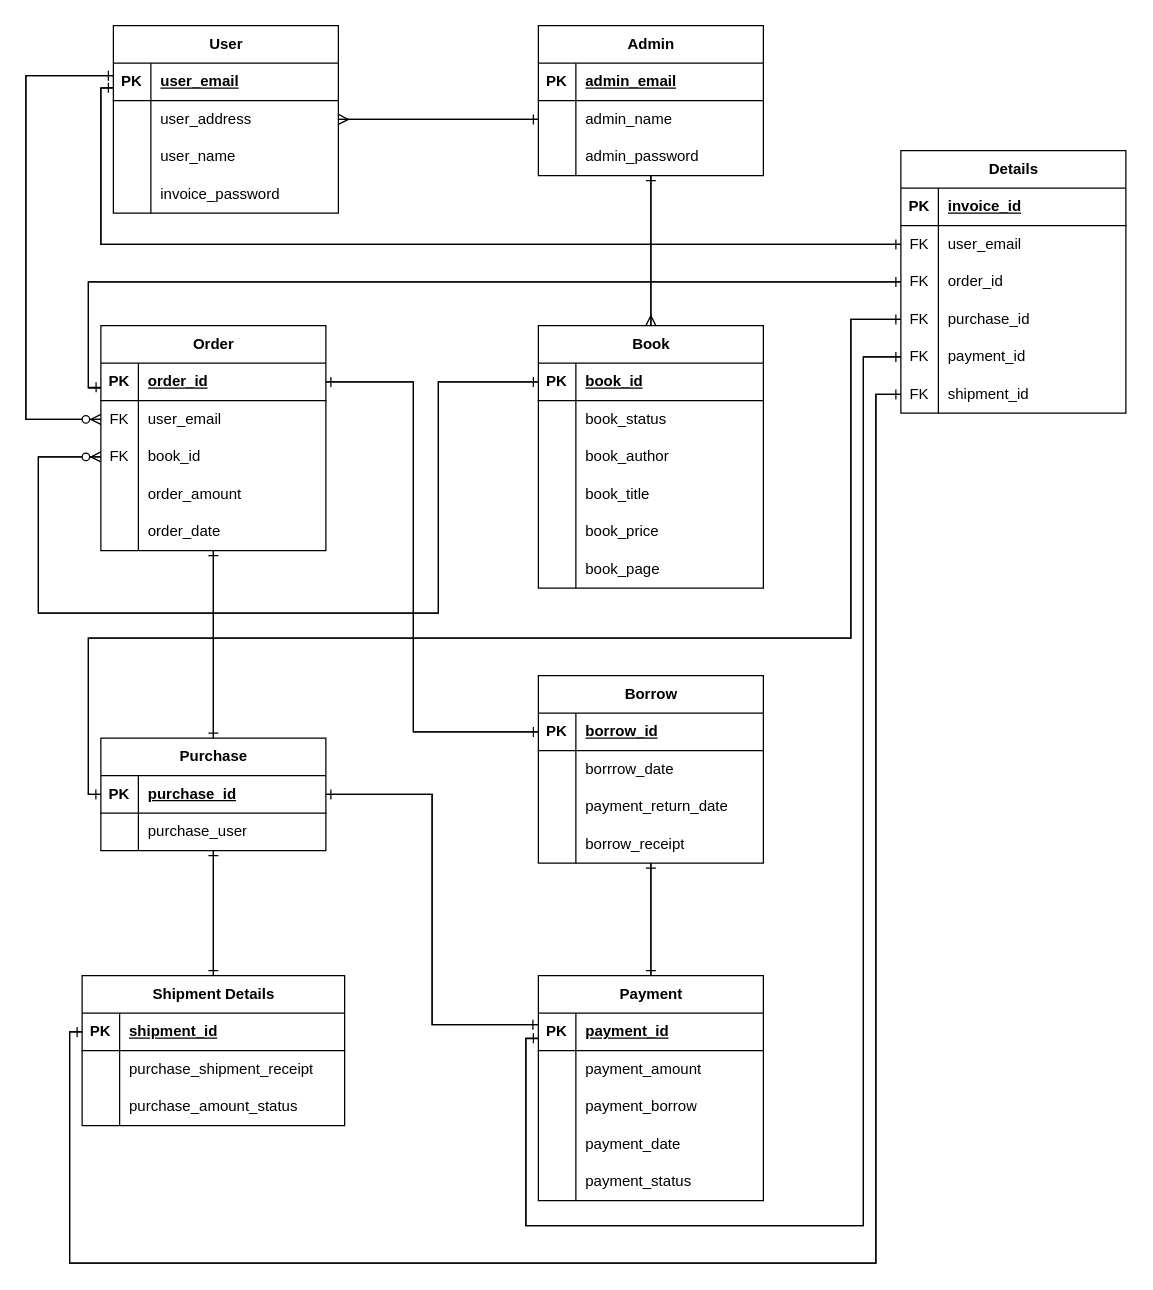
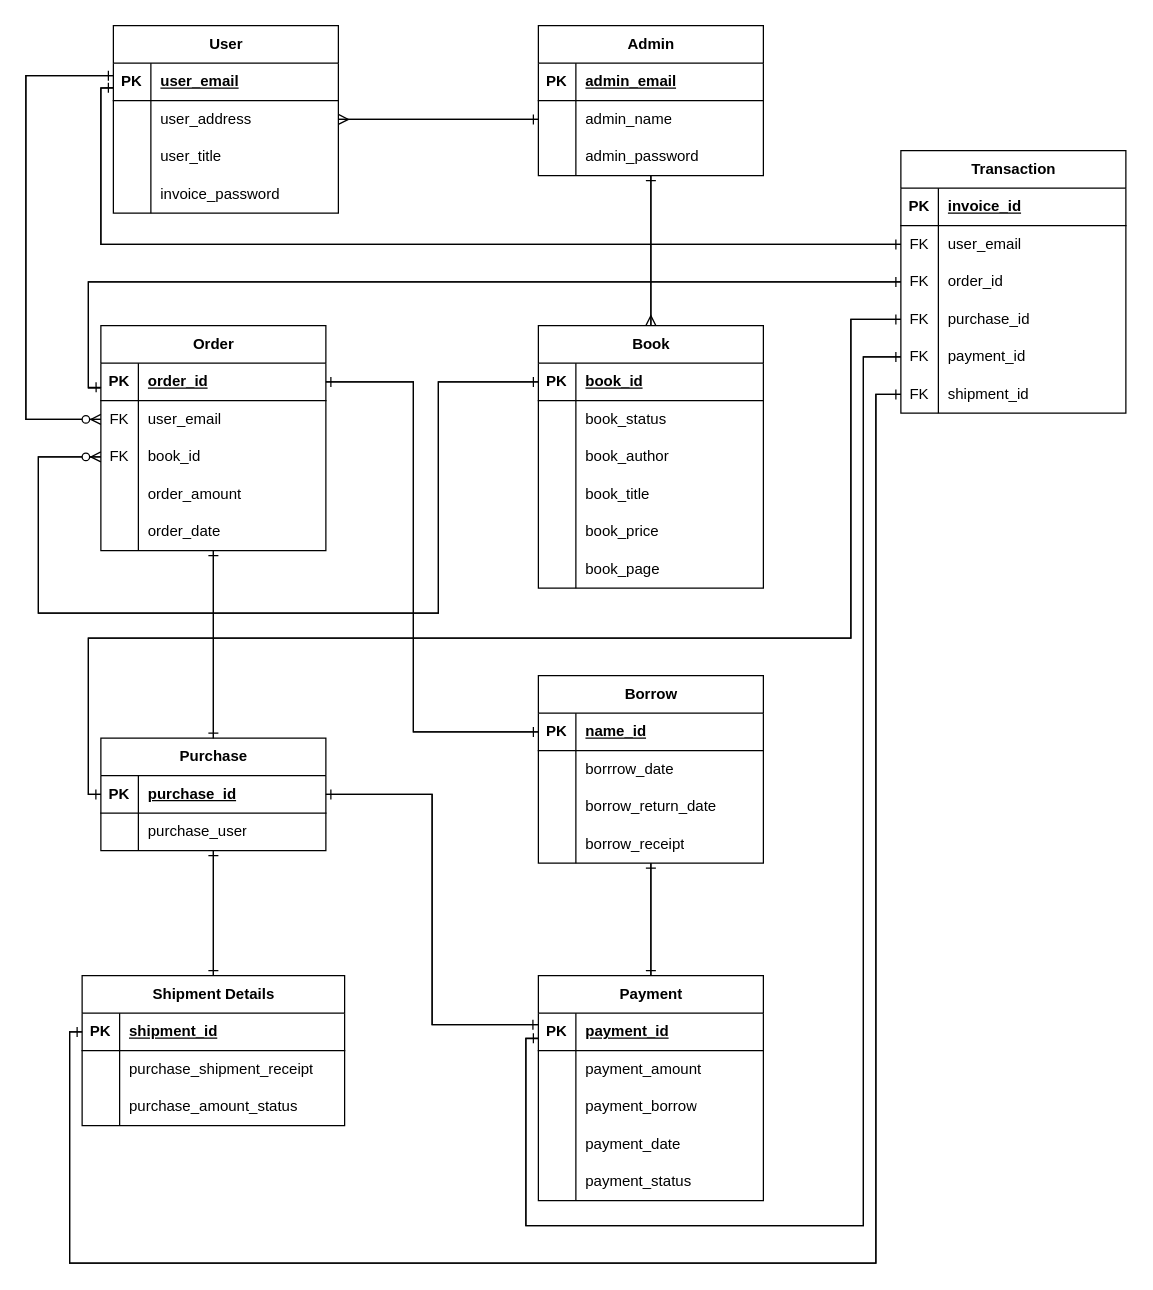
(198, 157) -> (199, 157)
(1014, 169) -> (1014, 169)
(621, 732) -> (613, 732)
(665, 807) -> (661, 807)
